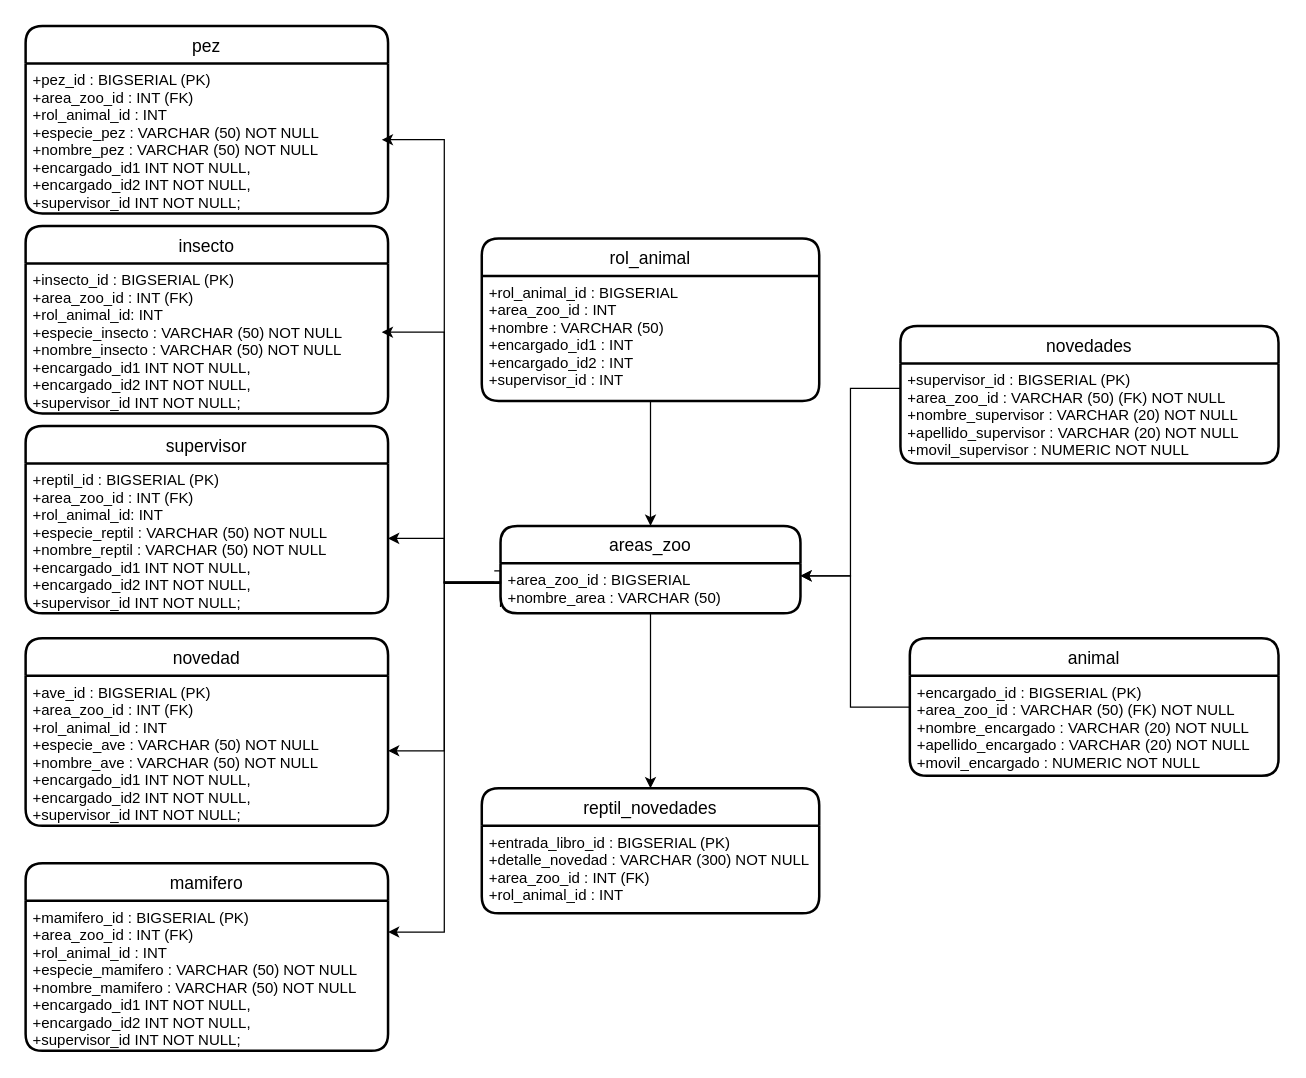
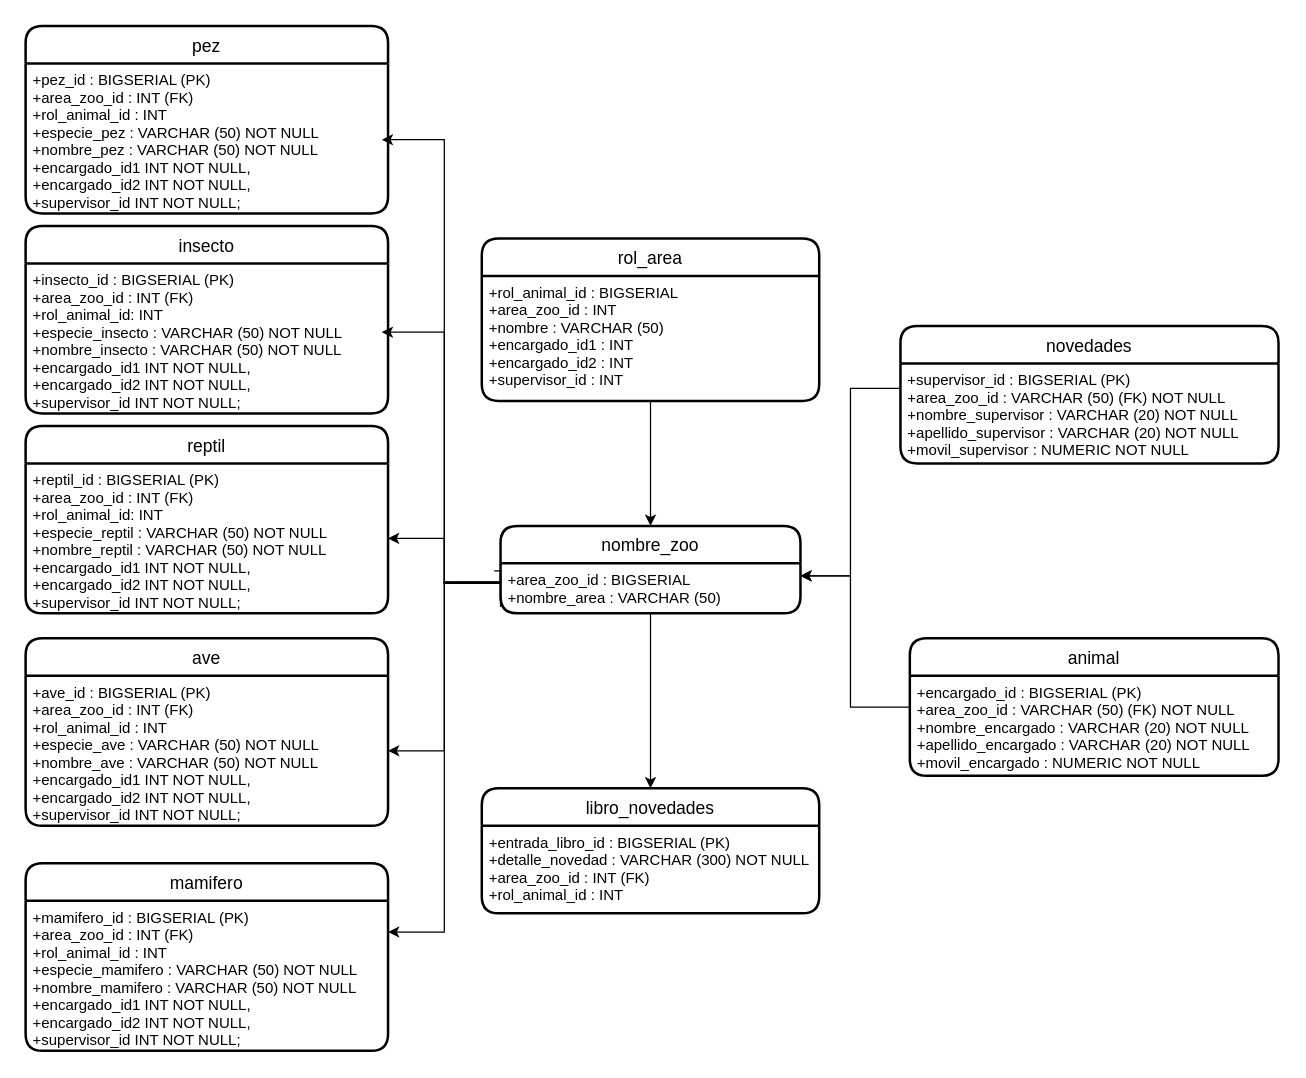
(650, 258) -> (650, 258)
(206, 445) -> (206, 445)
(650, 545) -> (650, 545)
(206, 658) -> (206, 658)
(650, 808) -> (650, 808)
